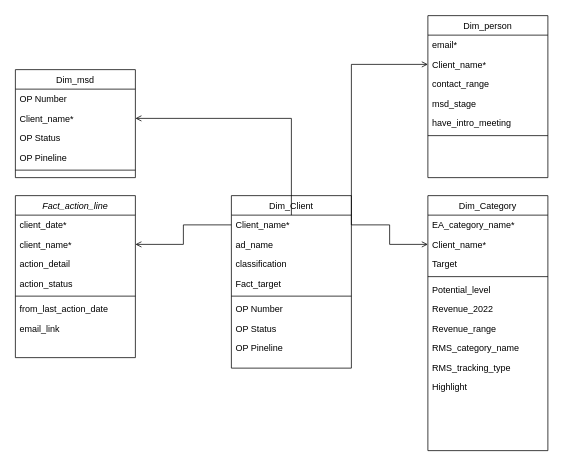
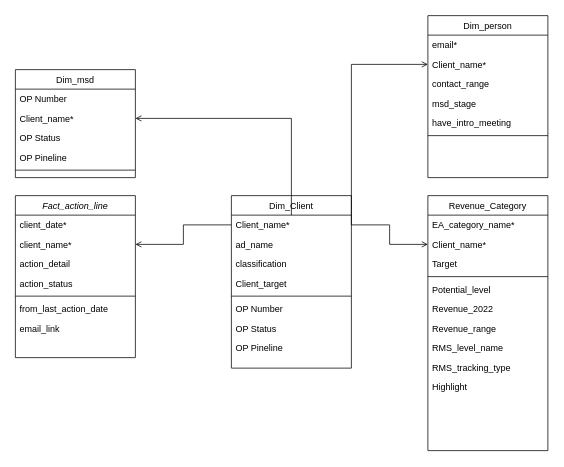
(488, 206) -> (488, 206)
(263, 284) -> (266, 284)
(475, 348) -> (465, 348)
